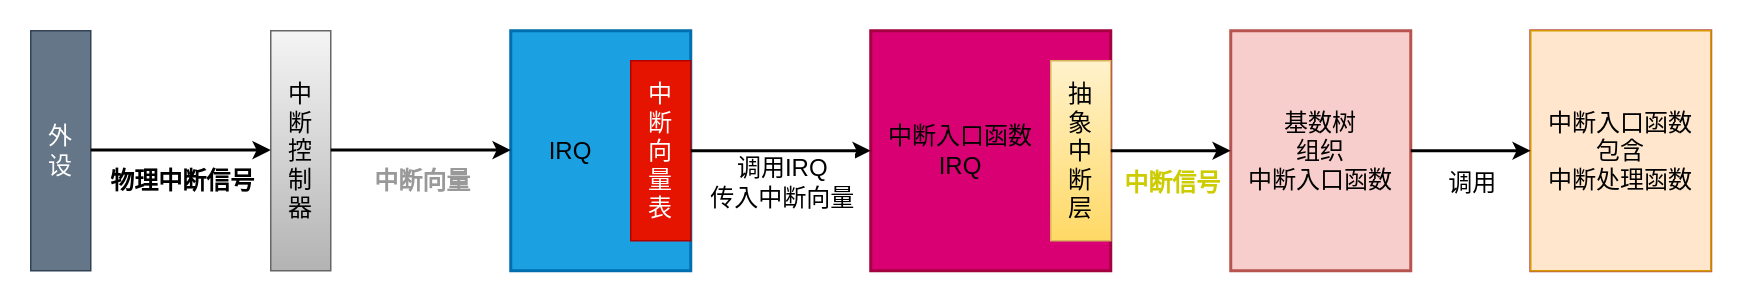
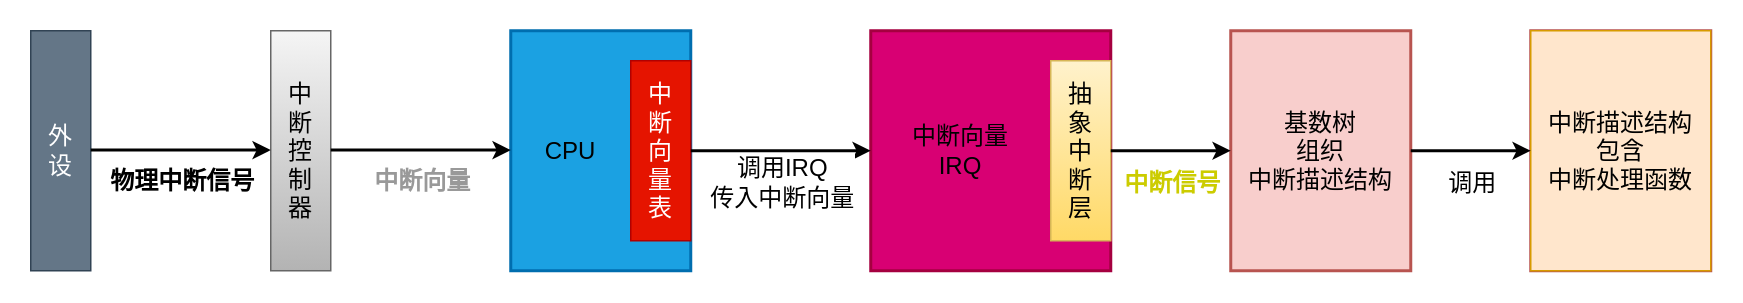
(571, 151) -> (571, 151)
(961, 151) -> (961, 151)
(1321, 151) -> (1321, 151)
(1621, 151) -> (1621, 151)
